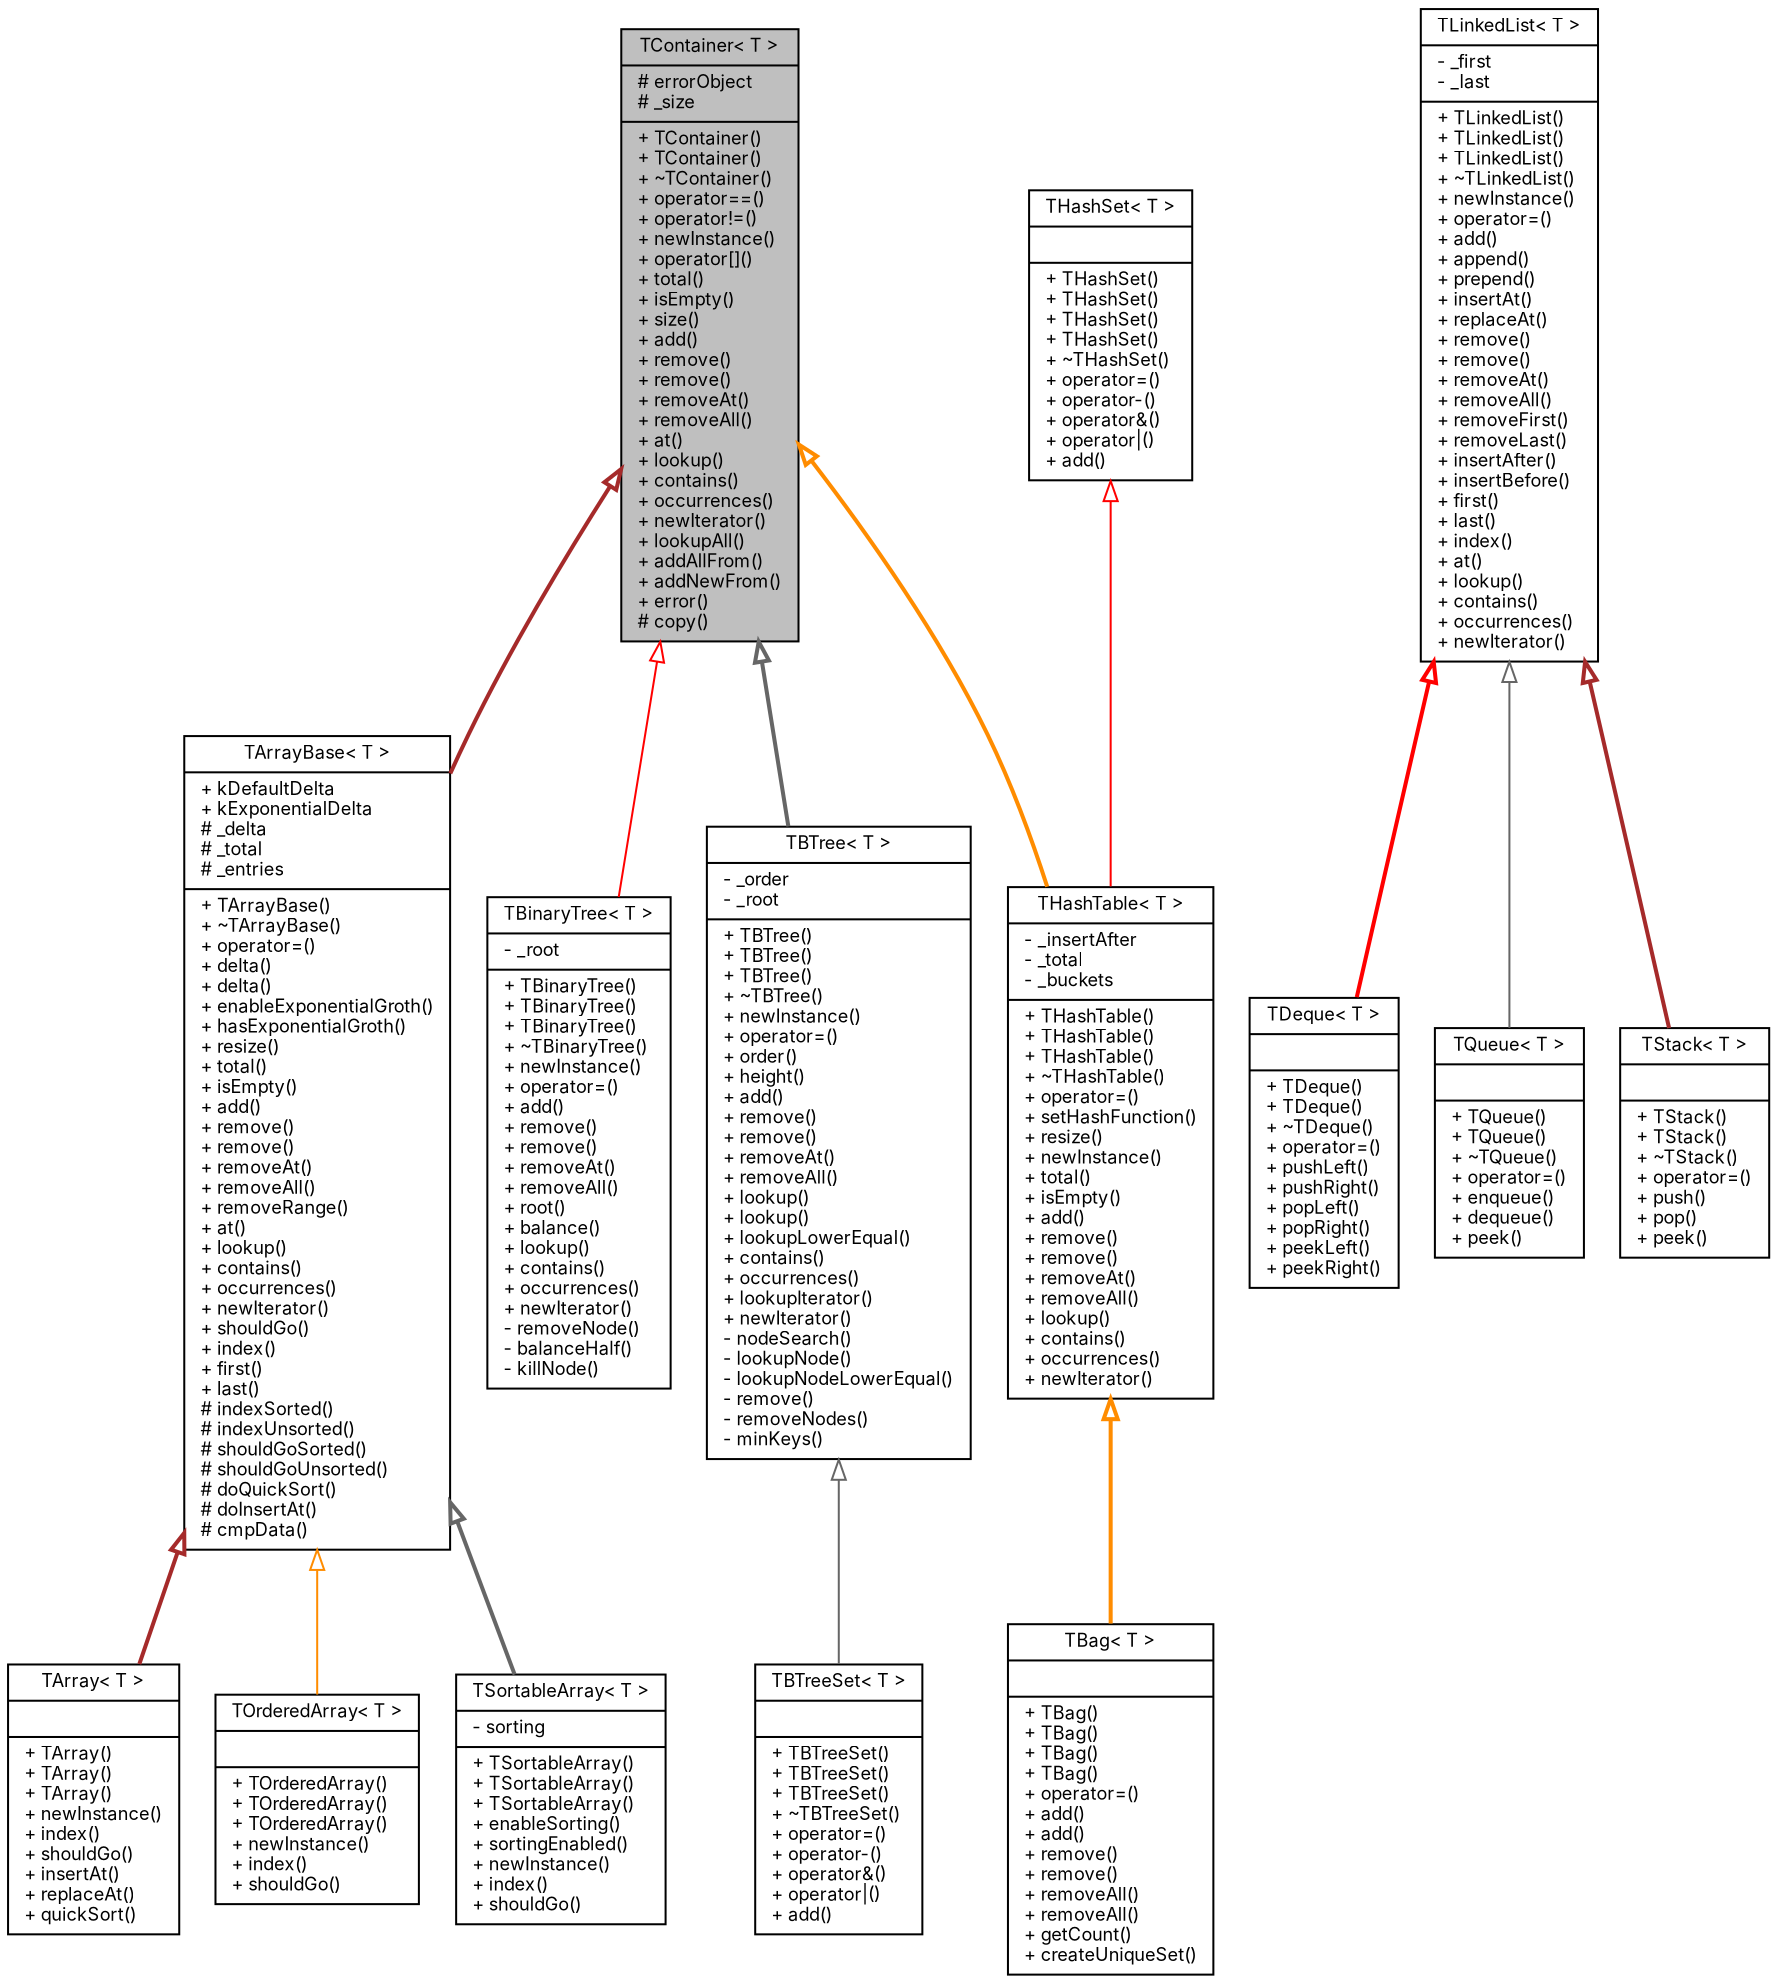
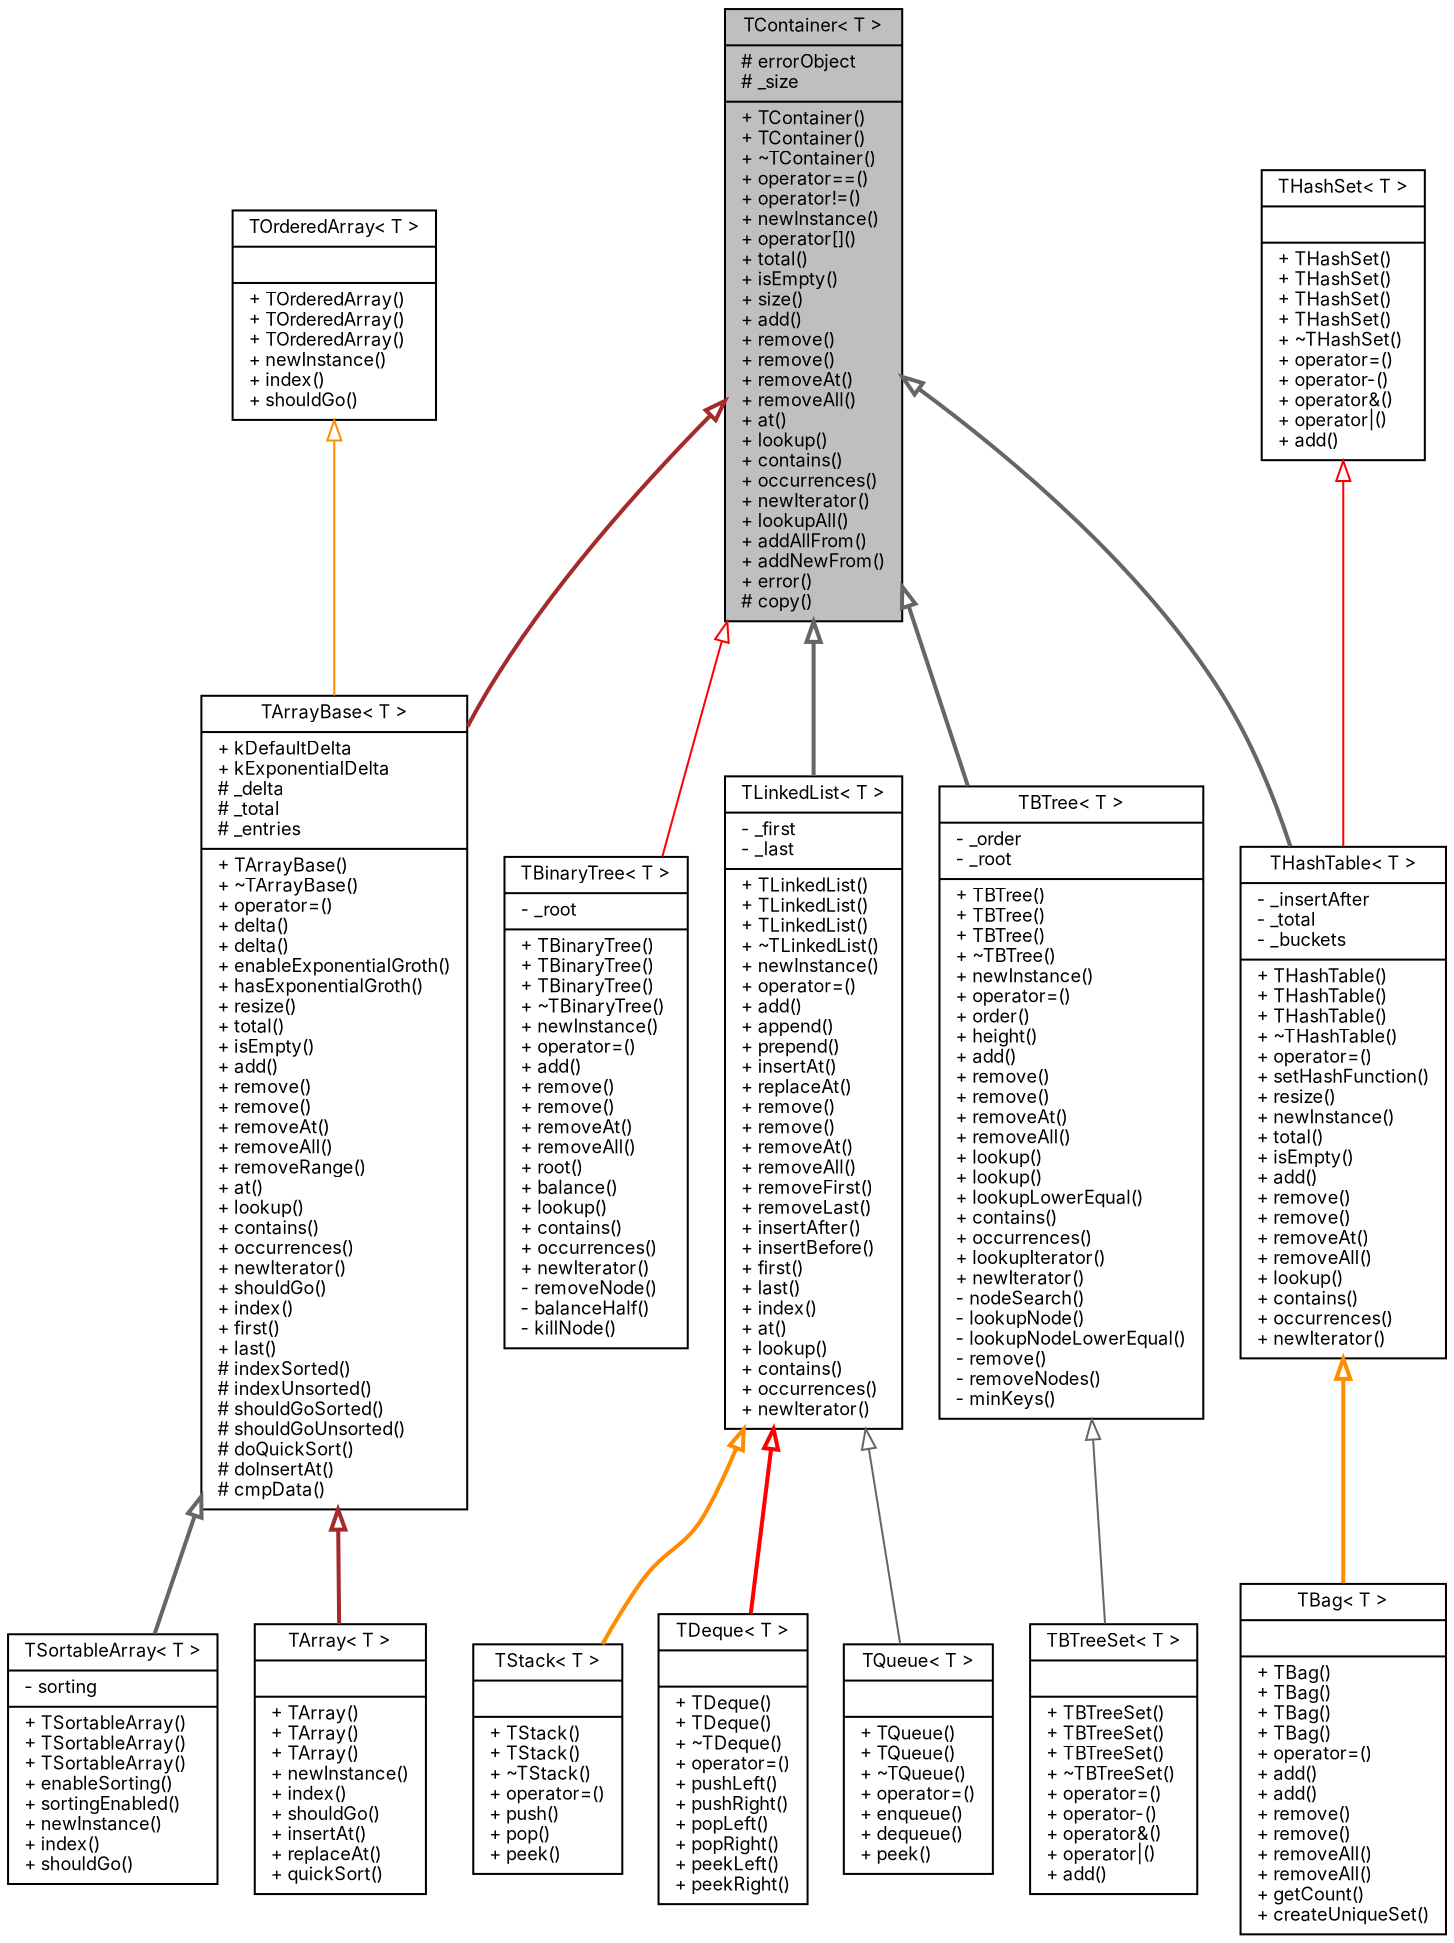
(949, 663) -> (1142, 589)
none -> (814, 709)
(1630, 855) -> (674, 1549)
(317, 1632) -> (334, 568)
